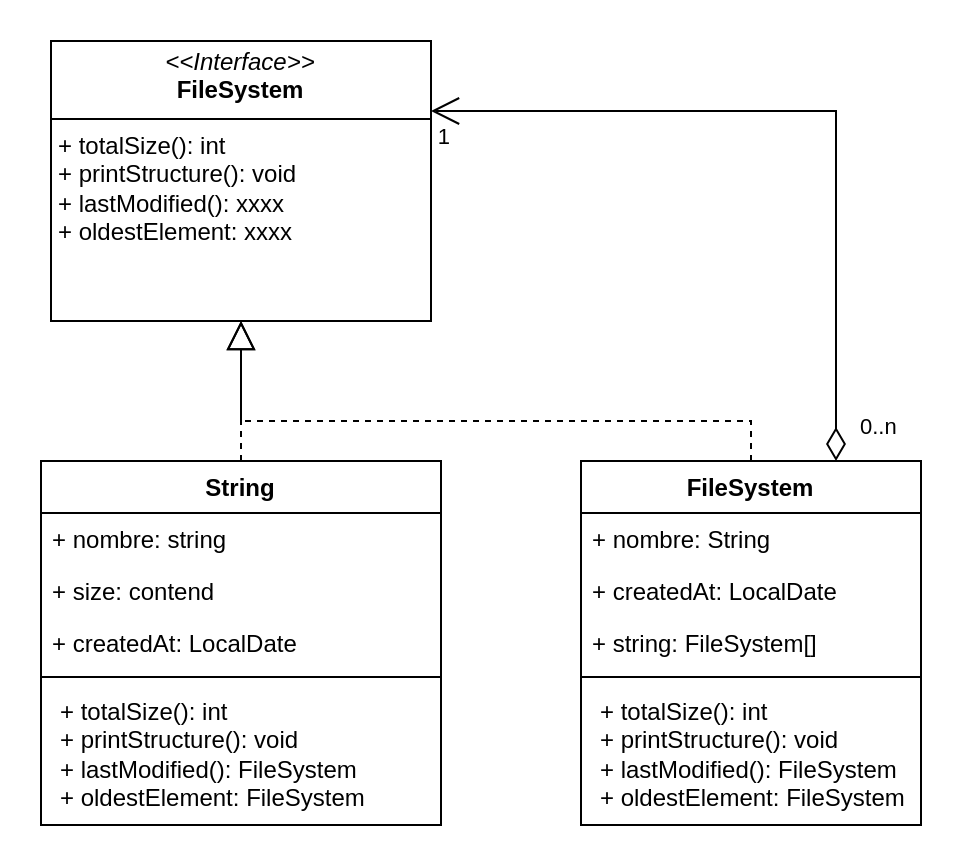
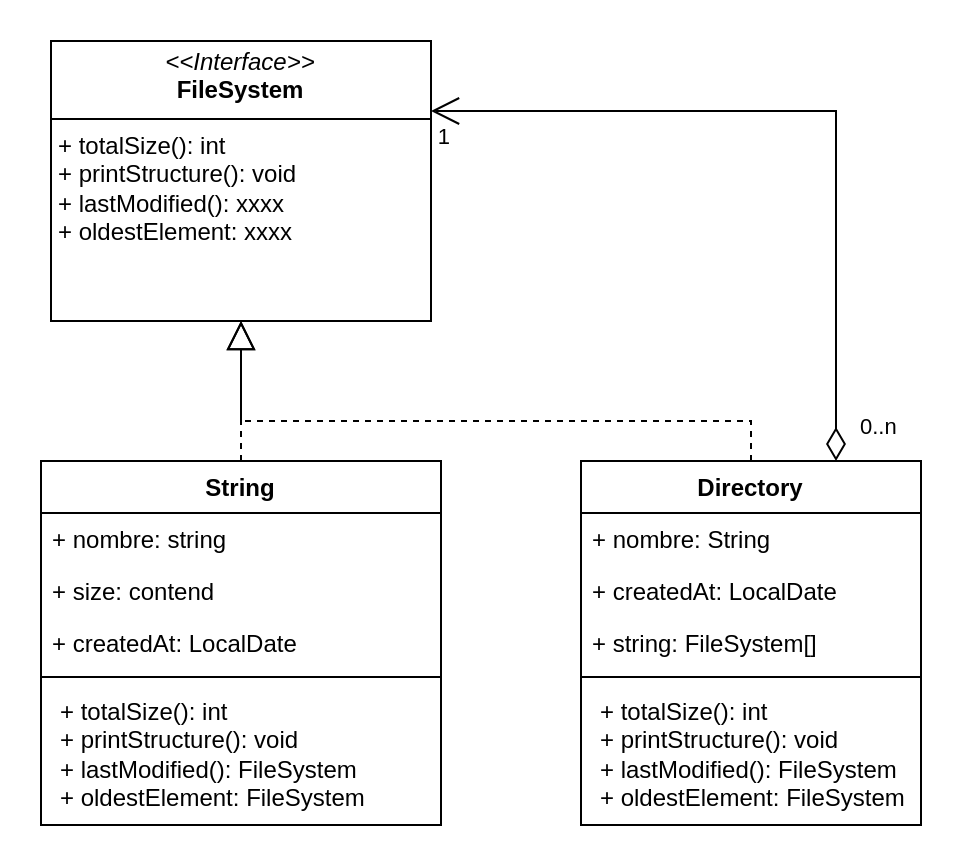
(751, 489) -> (751, 489)
